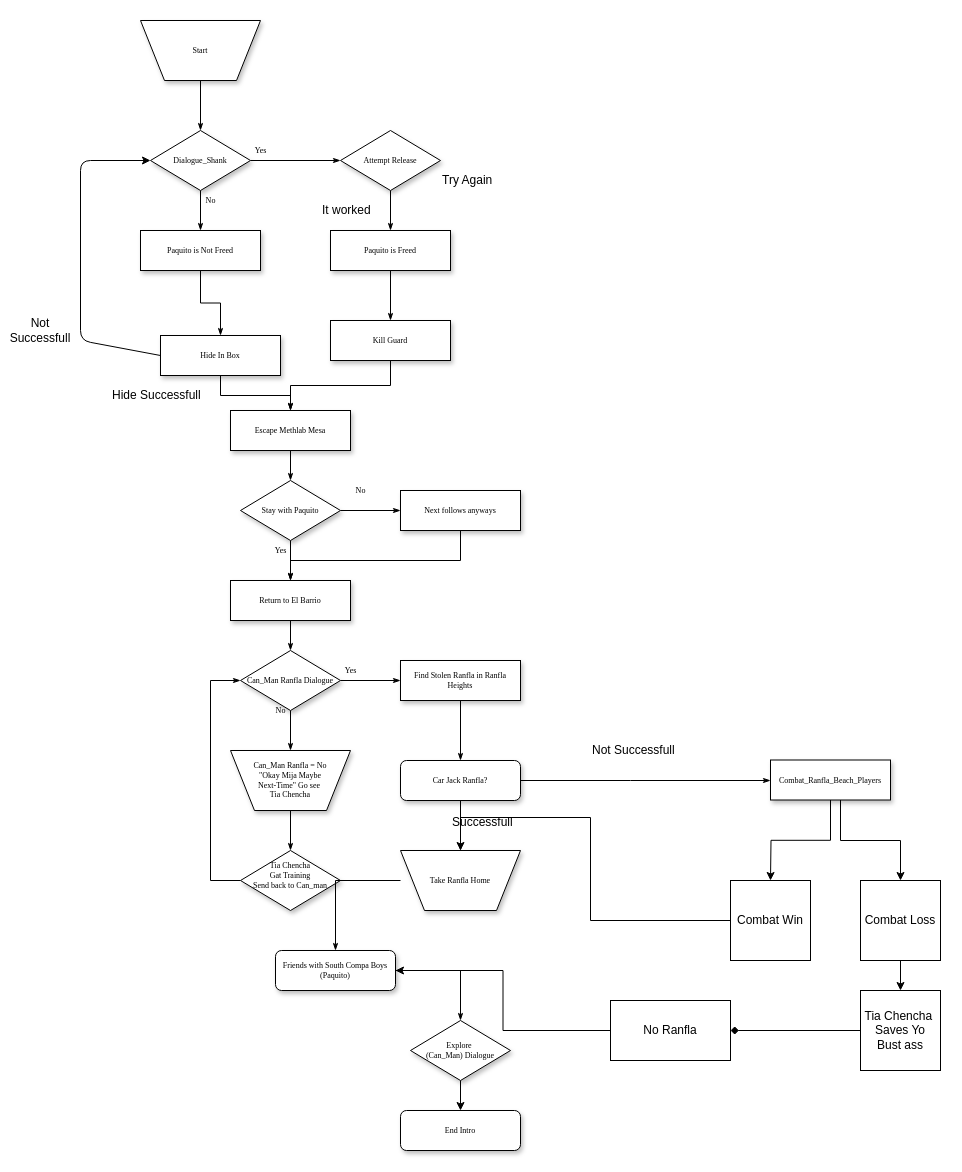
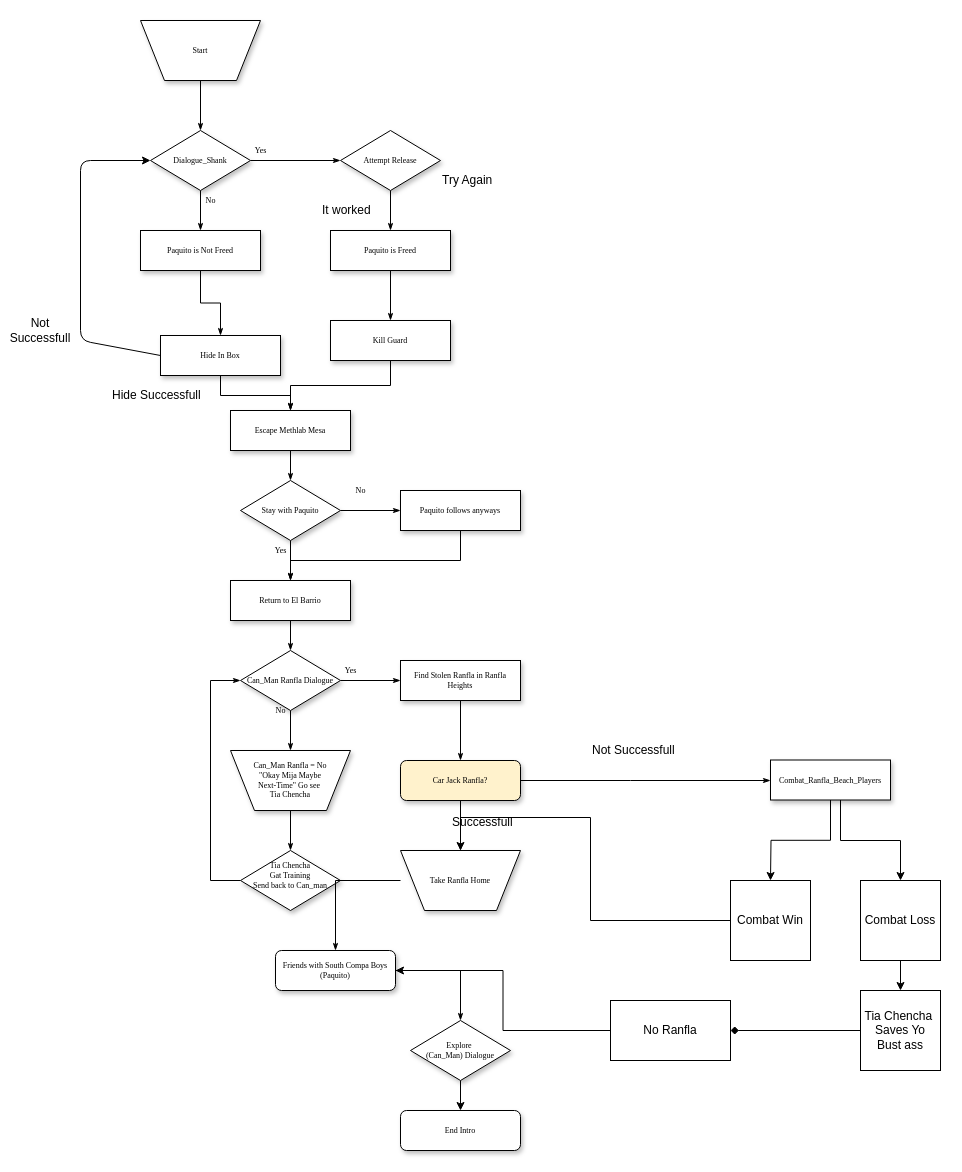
(461, 511) -> (461, 511)
(461, 781) -> (461, 781)
